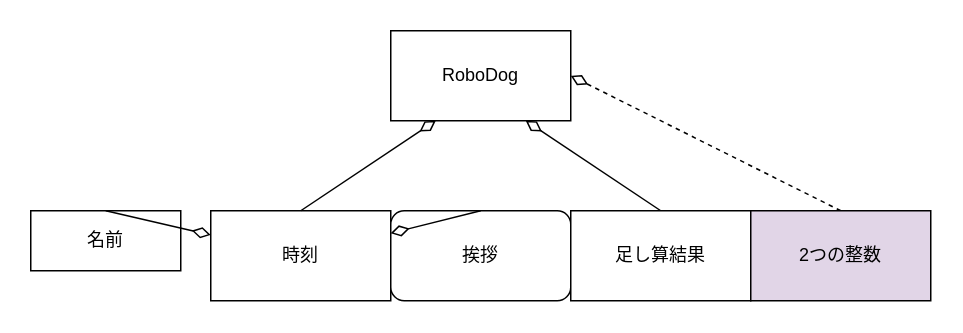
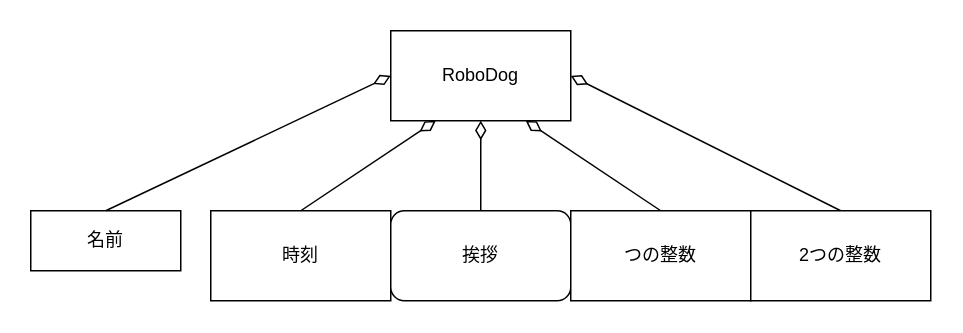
(713, 147) -> (713, 147)
(444, 220) -> (481, 175)
(149, 221) -> (240, 147)
(661, 256) -> (661, 256)
(841, 256) -> (841, 256)
